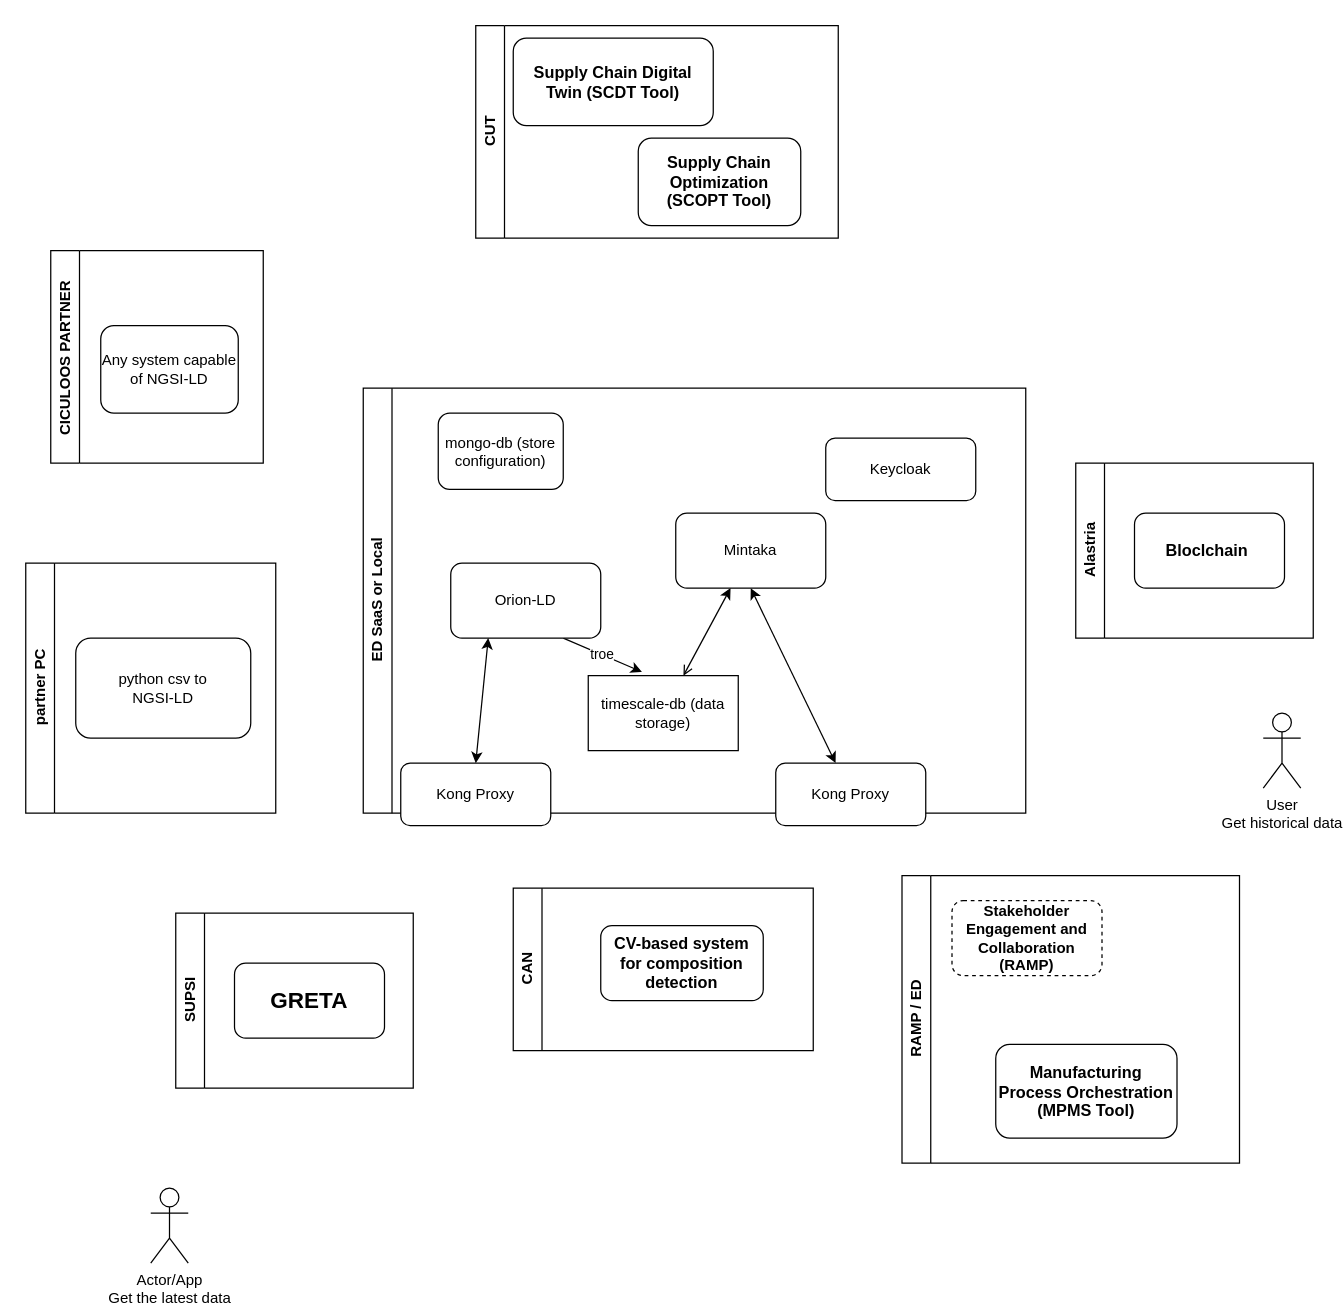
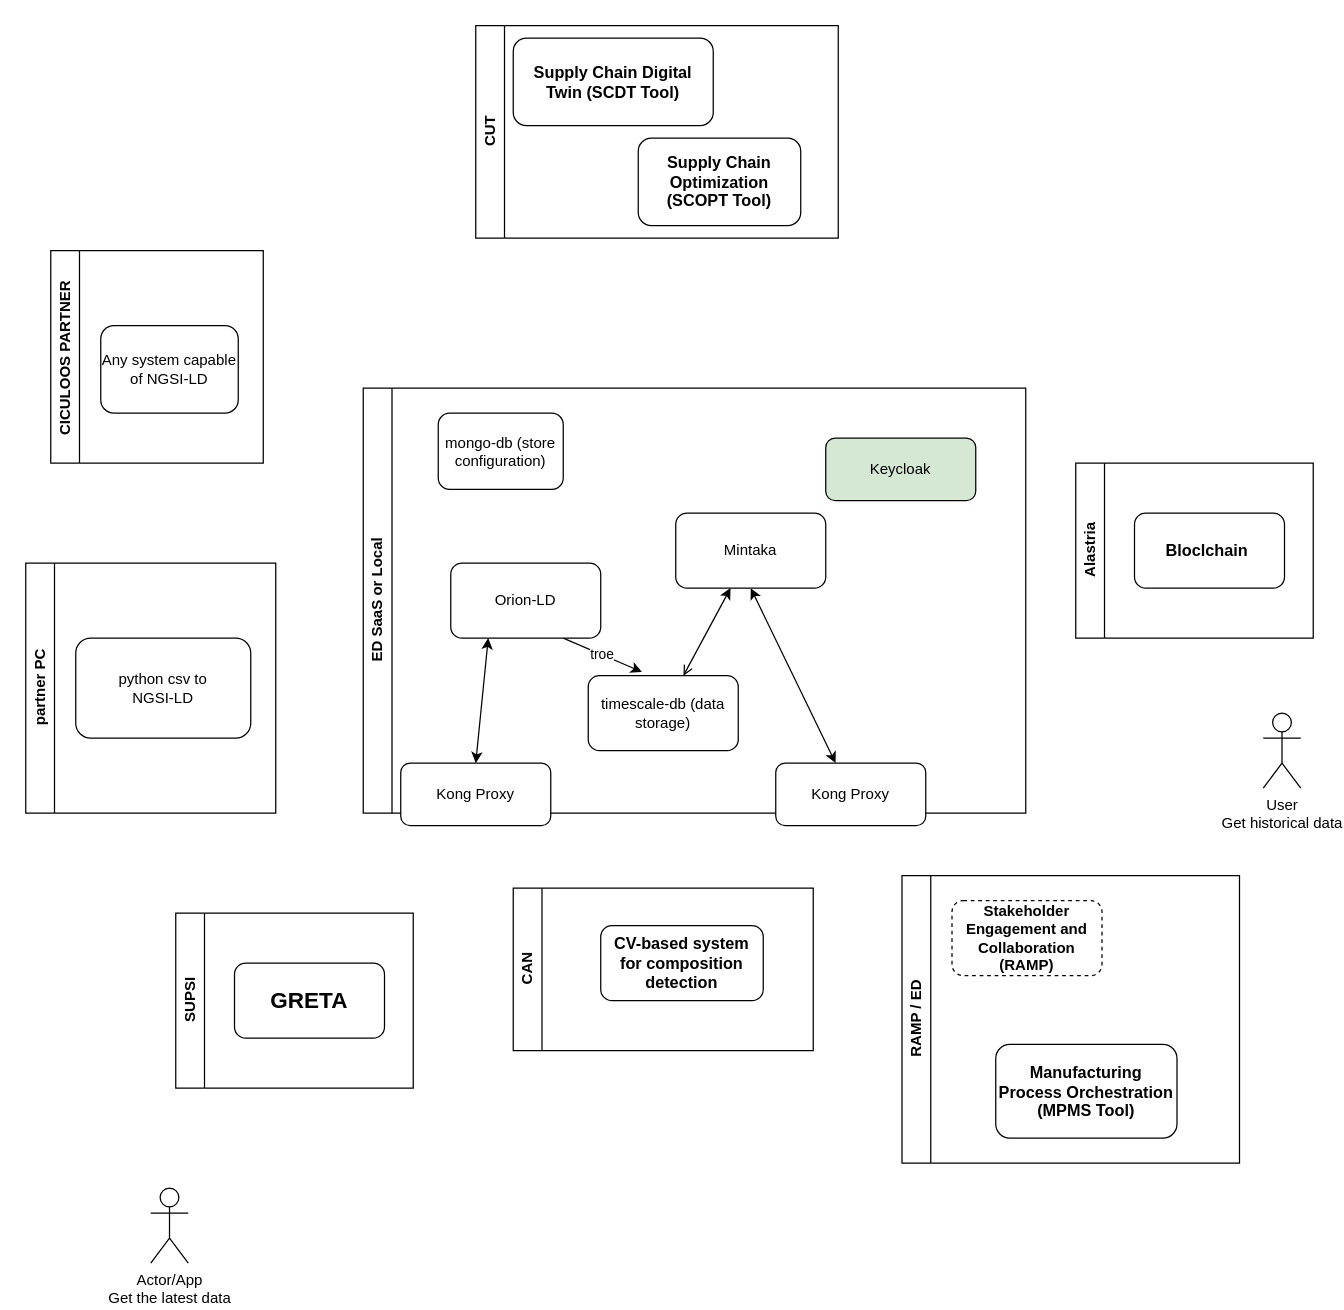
(901, 469) -> (901, 469)
(663, 713) -> (663, 713)
